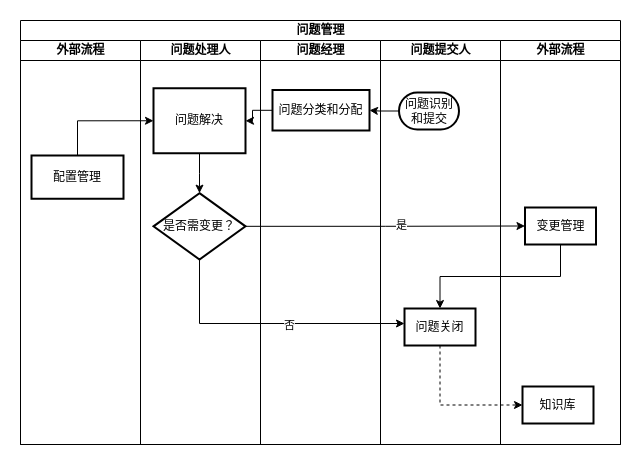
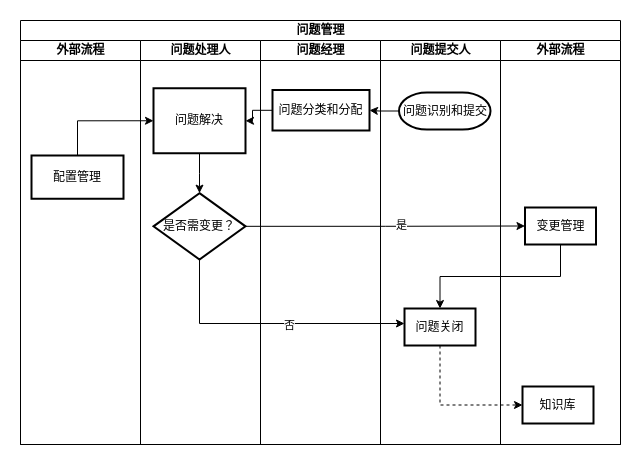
(429, 111) -> (445, 111)
